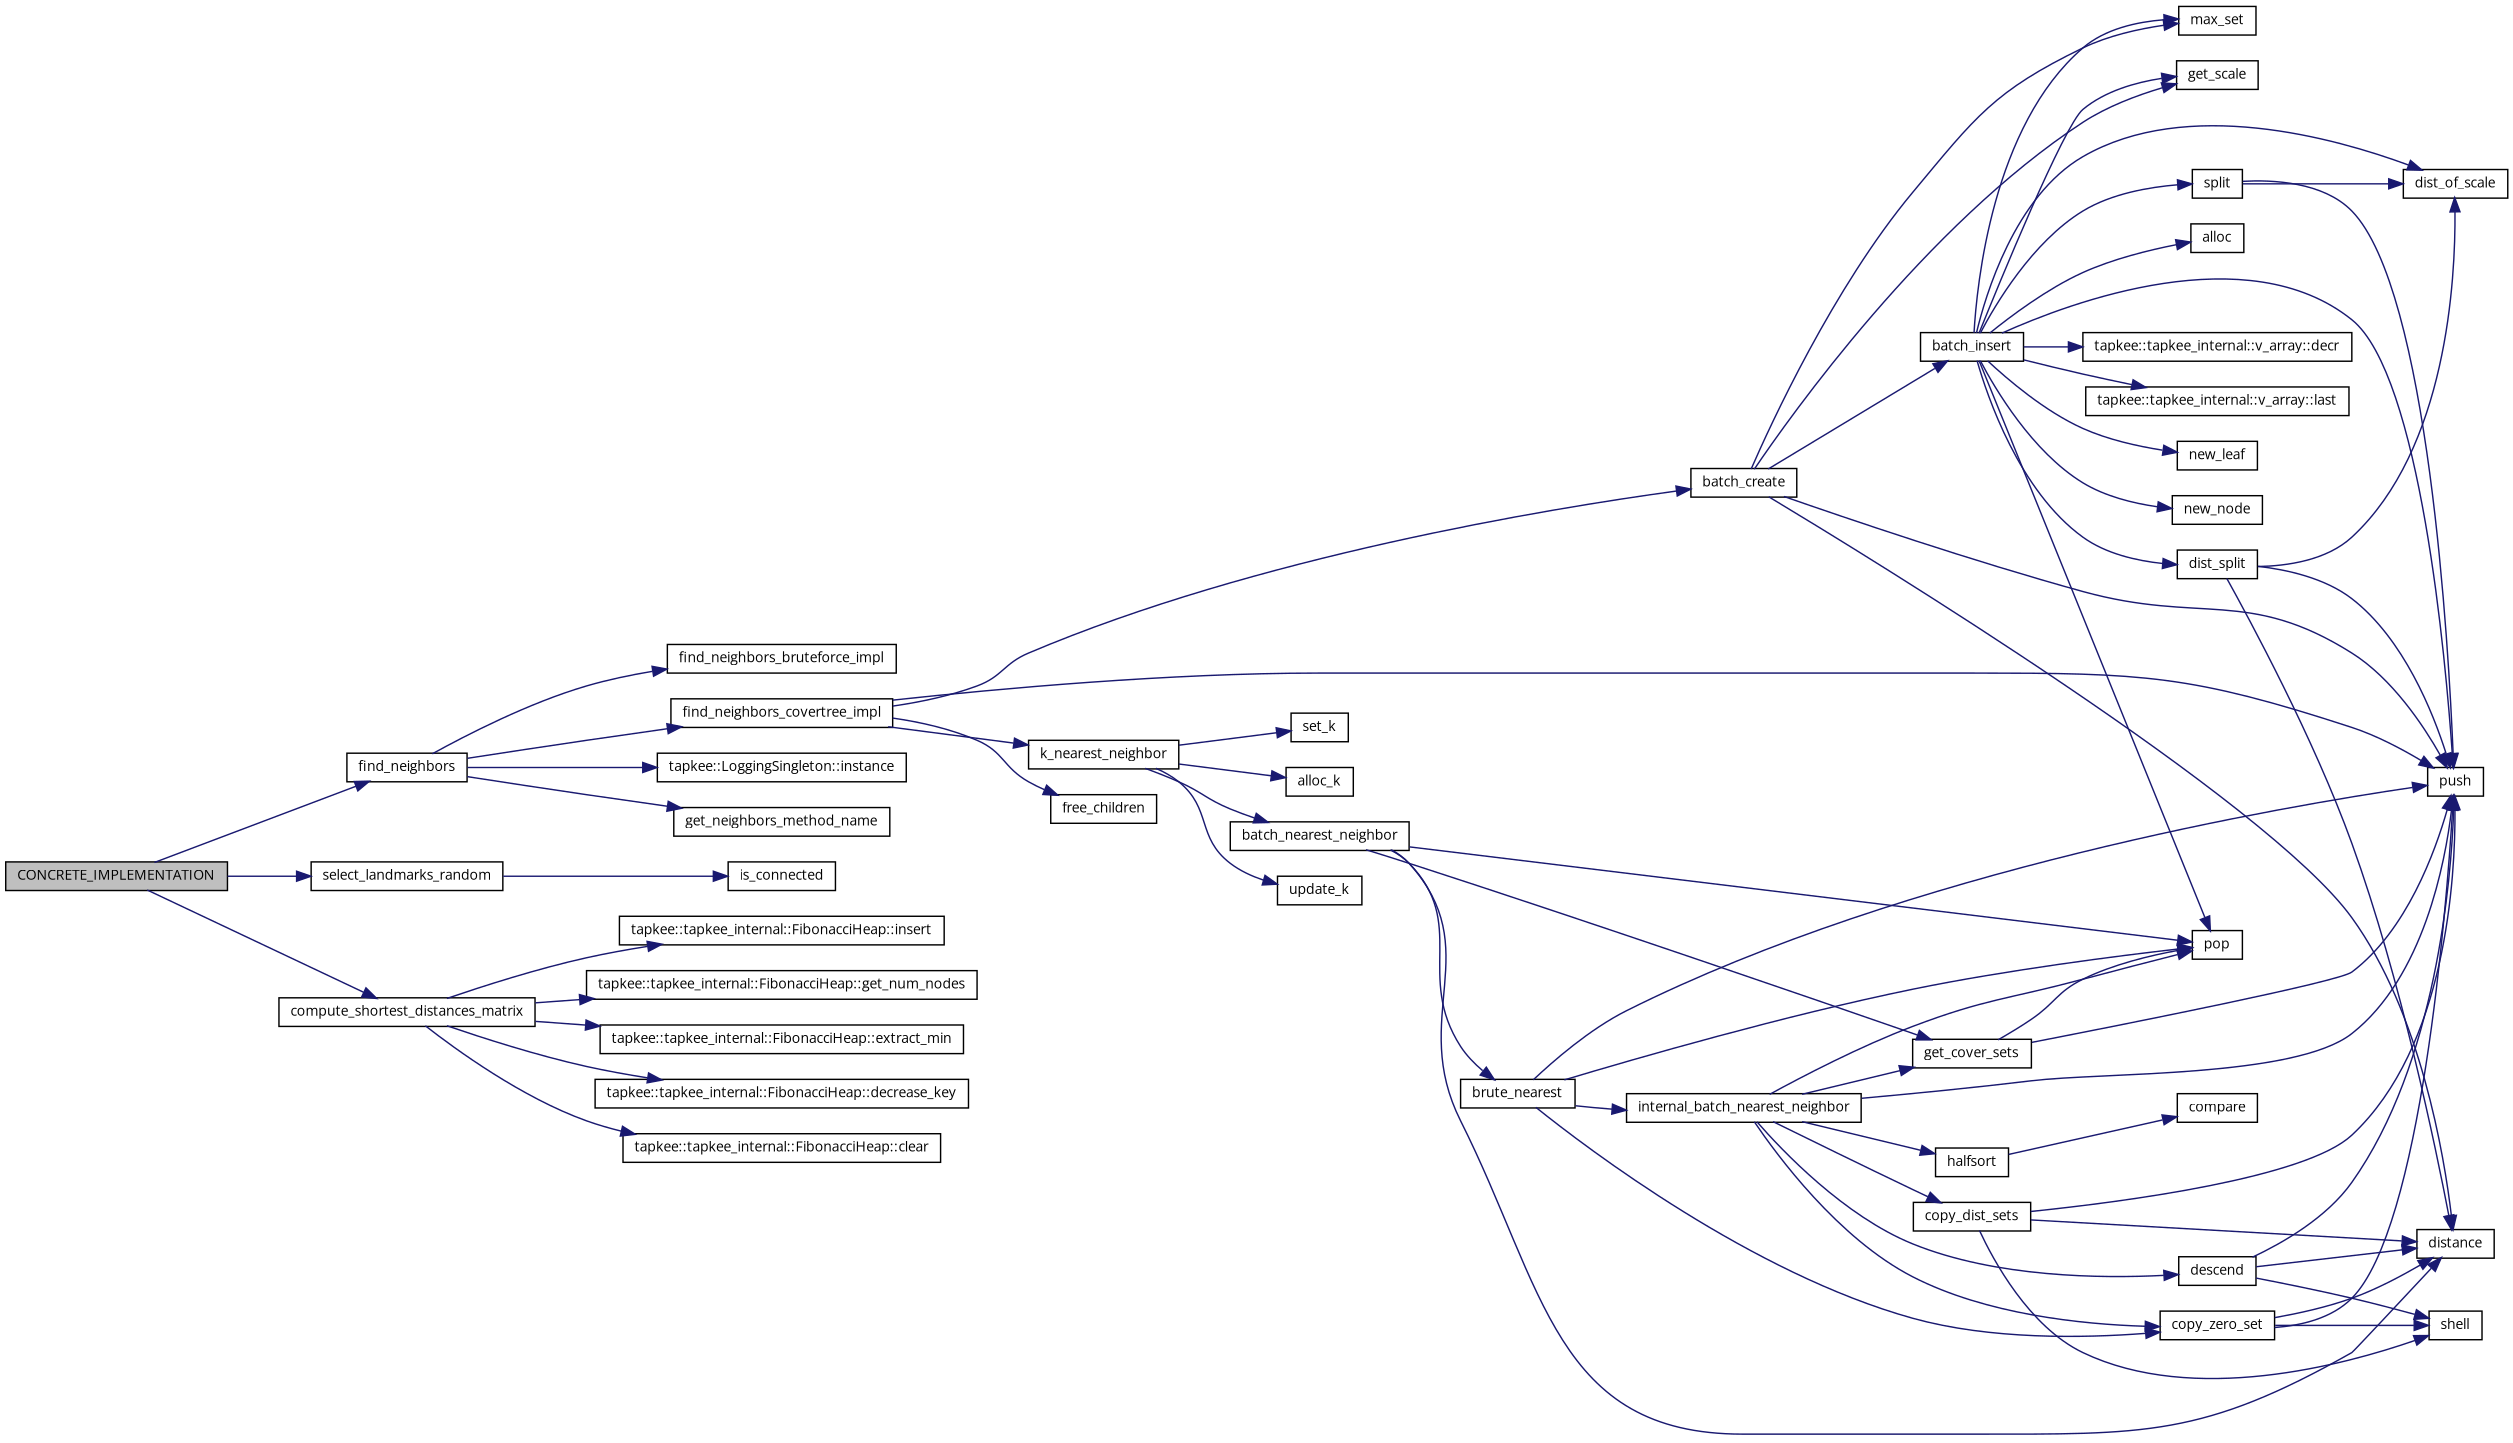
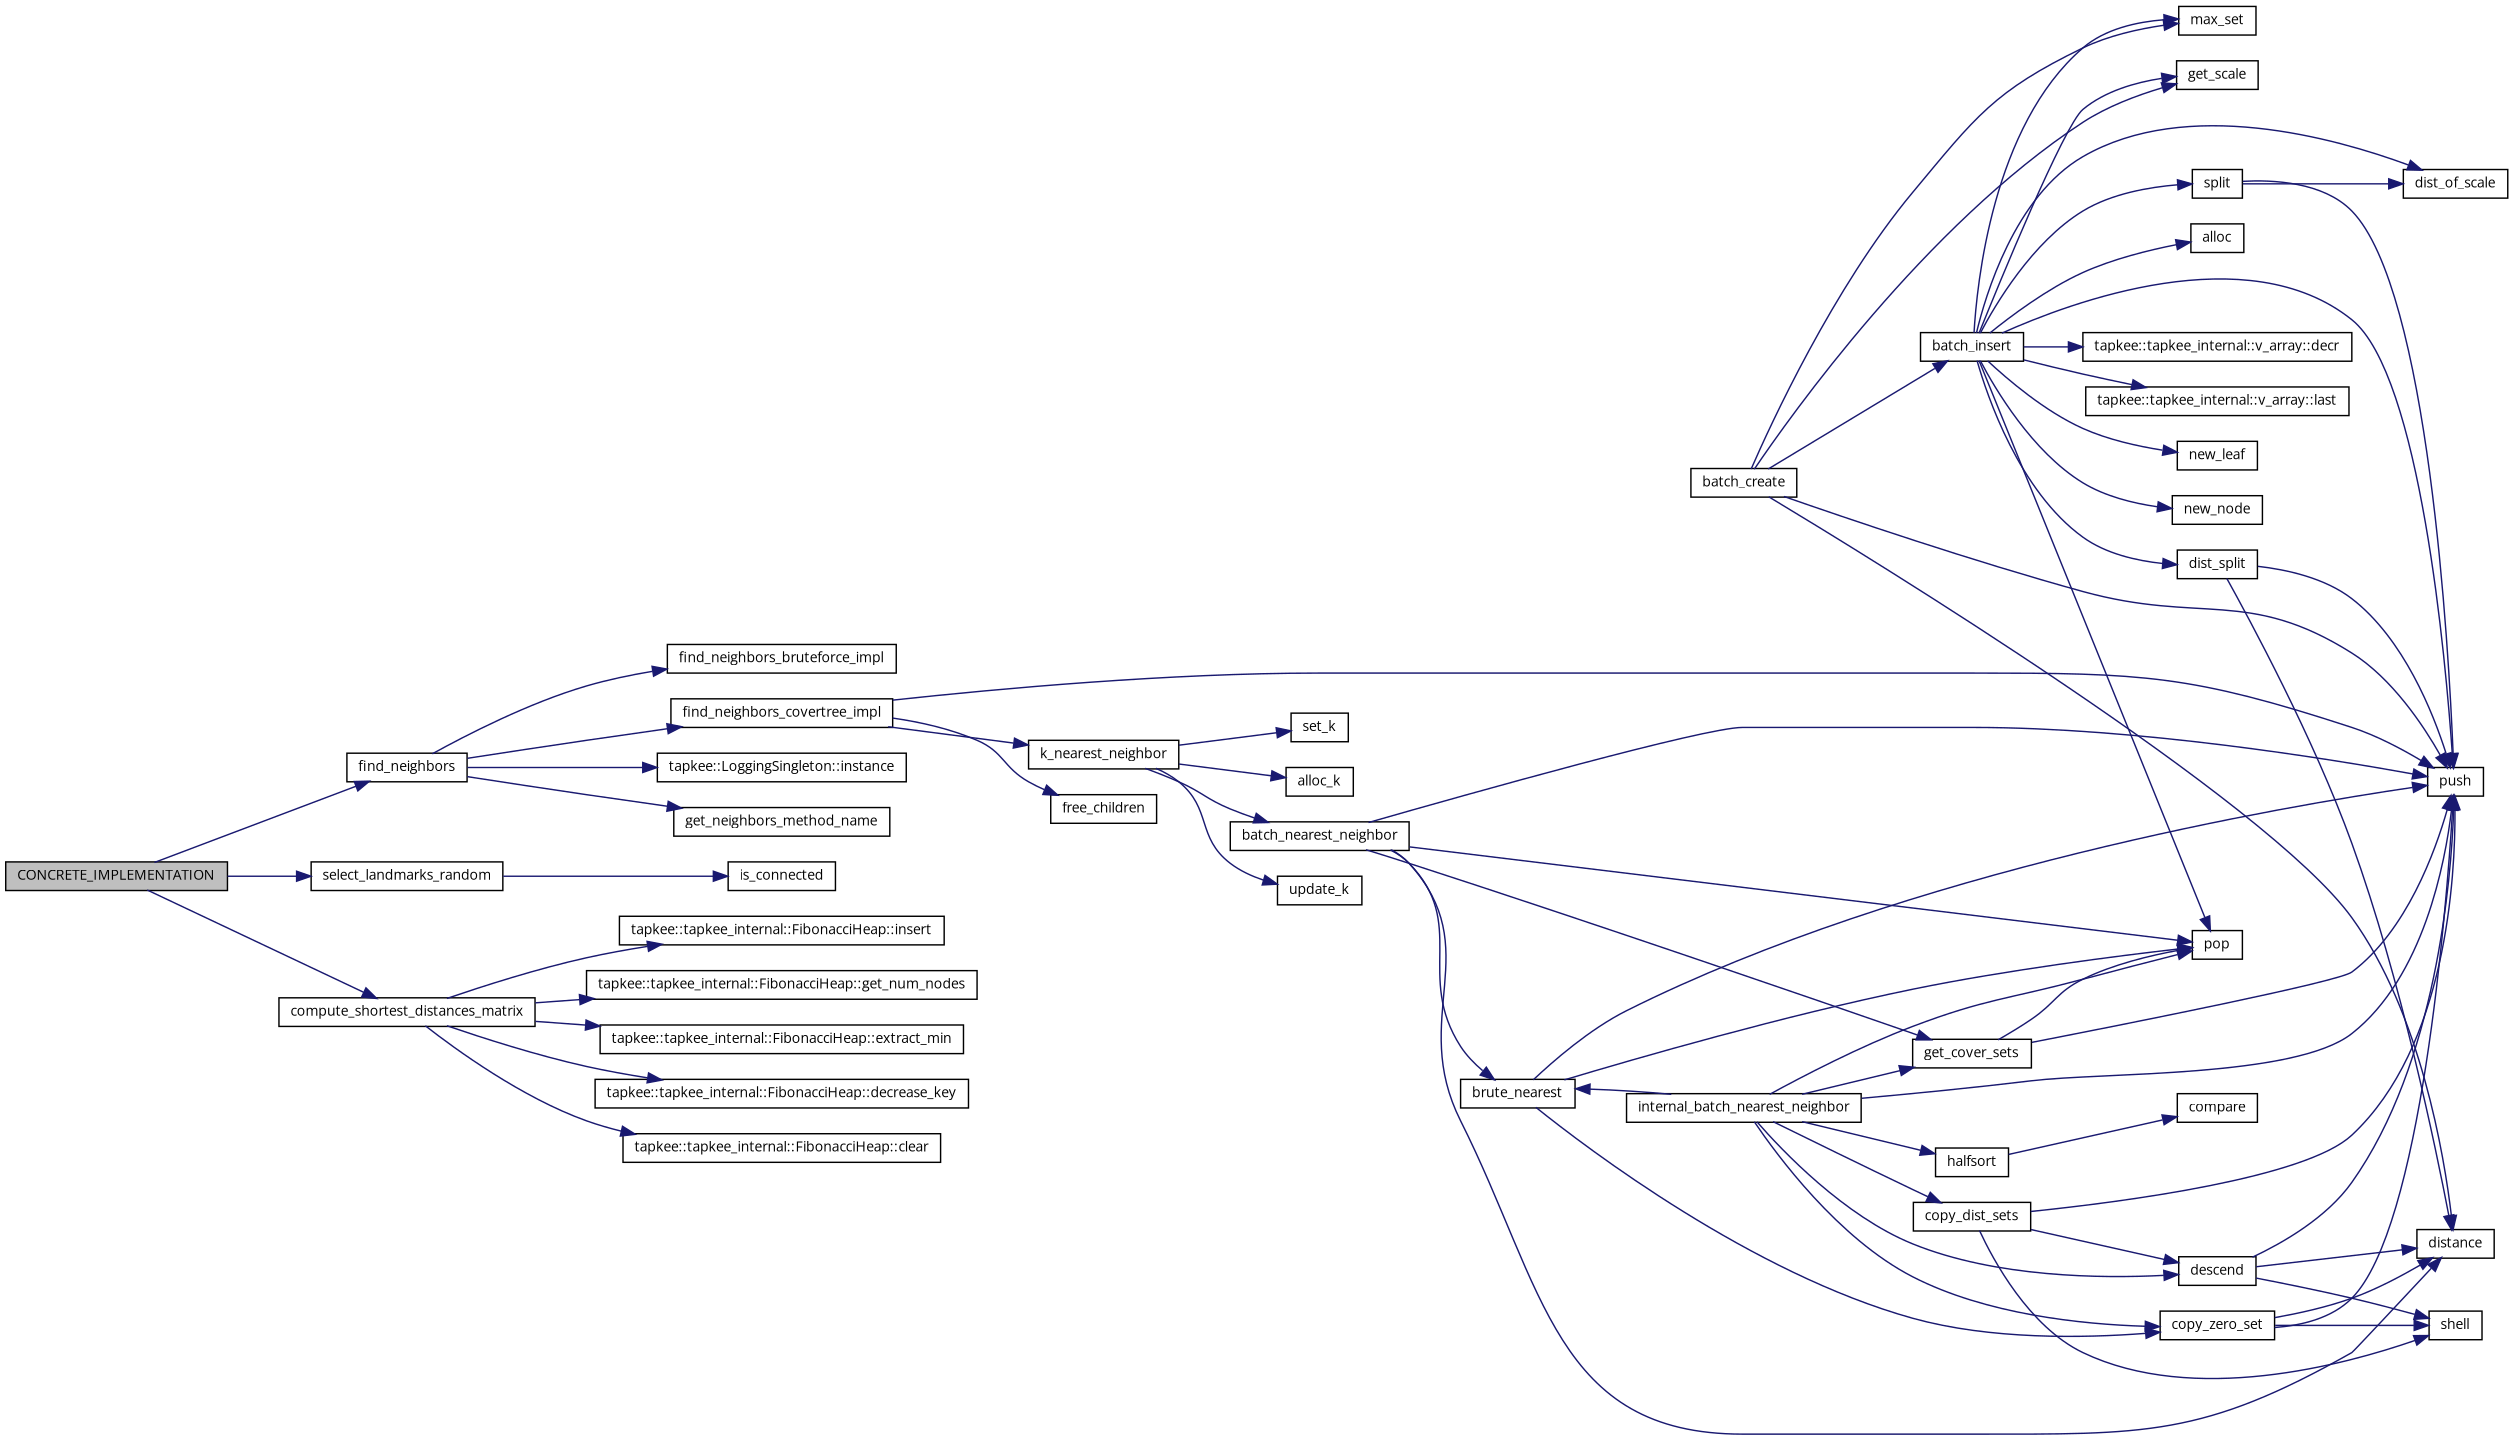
(2430, 401) -> none
(1276, 571) -> none
none -> (1886, 727)
(1594, 1108) -> (1631, 1091)
(2216, 1230) -> (2098, 1244)
